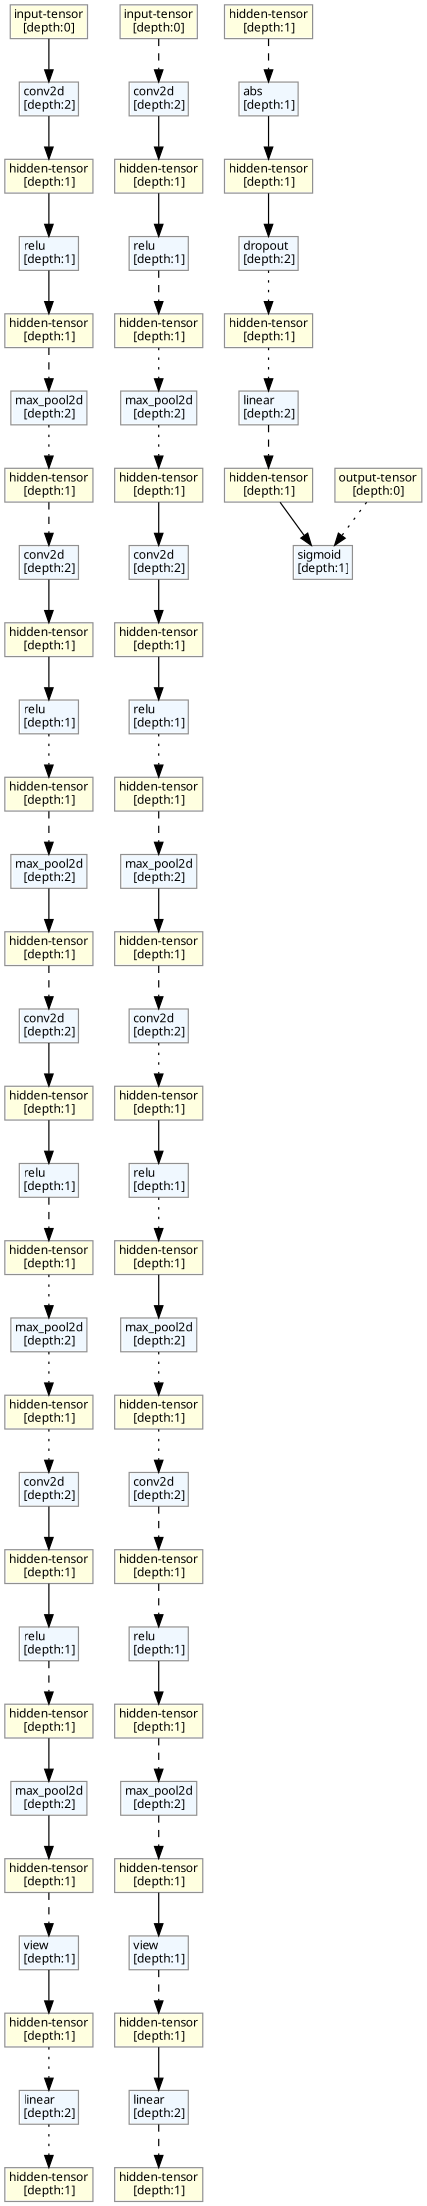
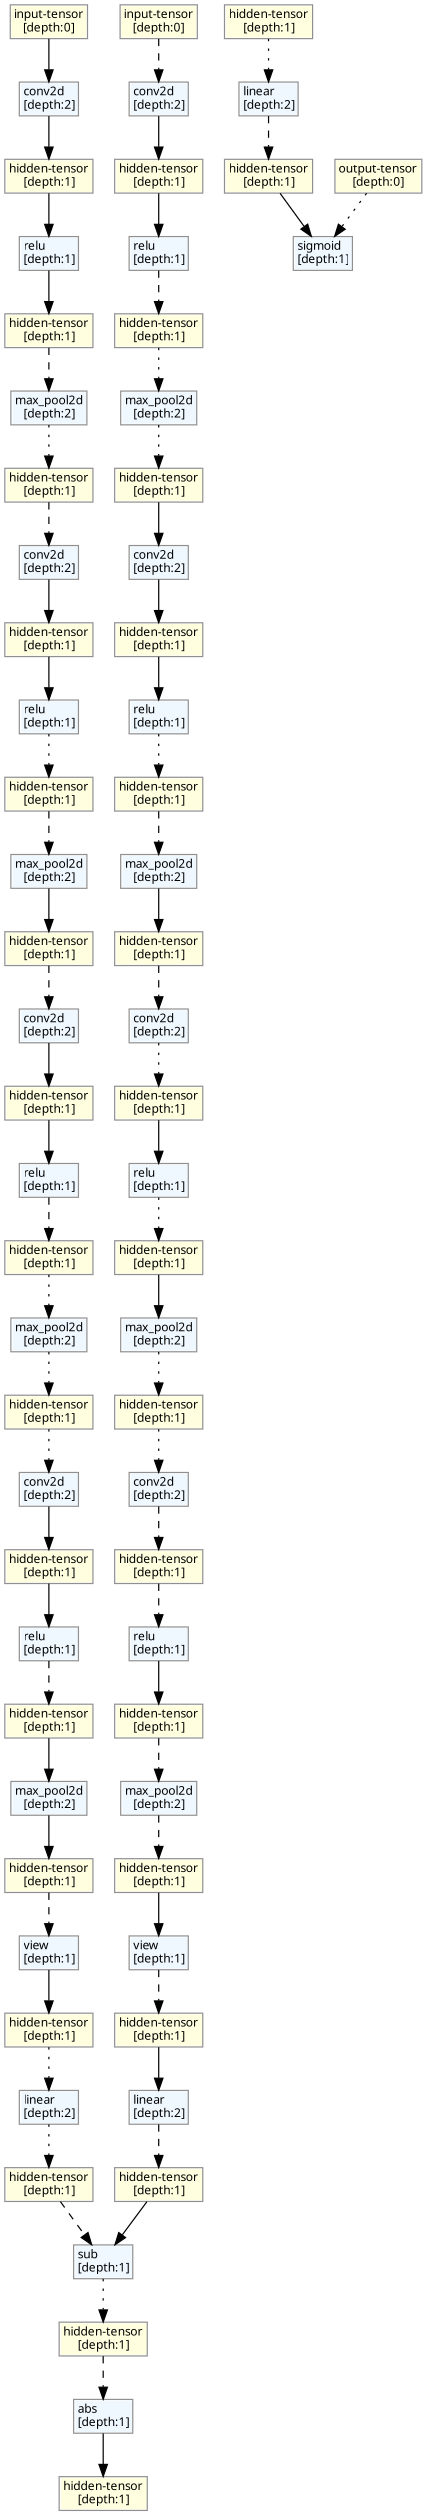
(269, 253) -> none
none -> (103, 2262)
